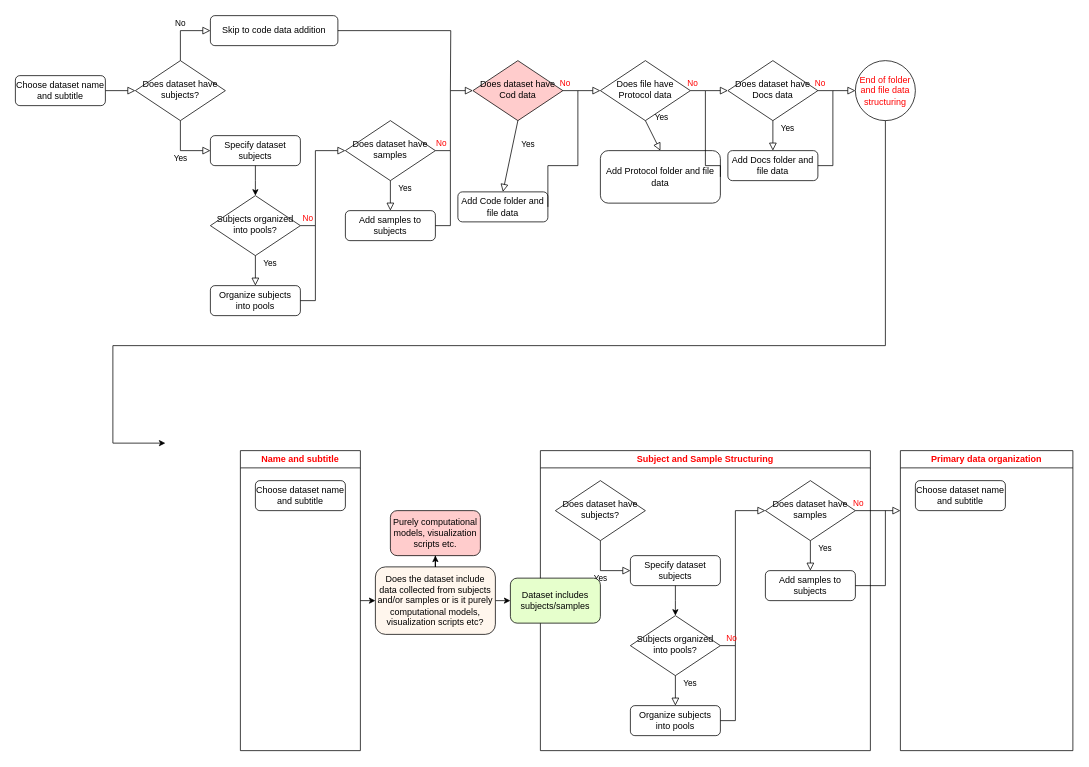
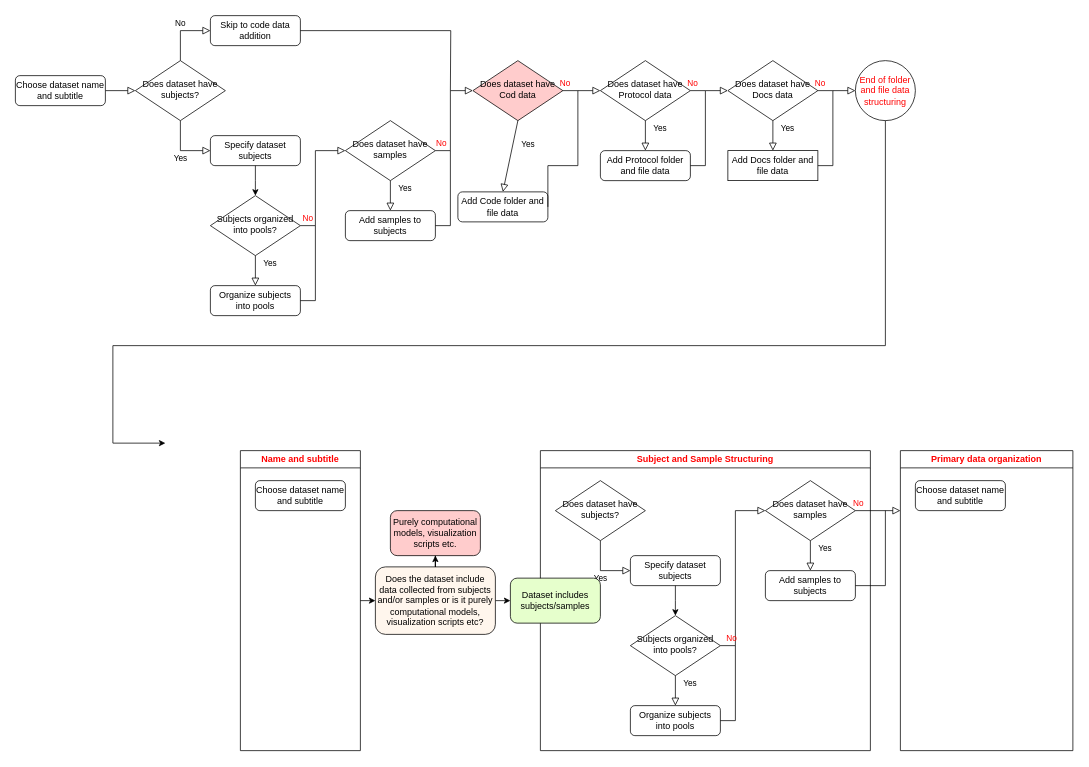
(274, 30) -> (255, 30)
(645, 89) -> (645, 89)
(773, 165) -> (773, 165)
(660, 177) -> (645, 165)
